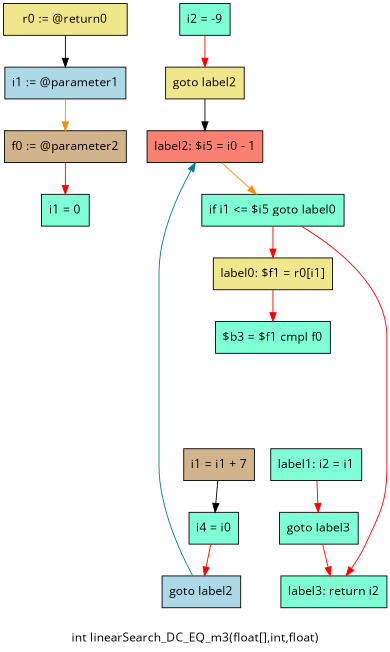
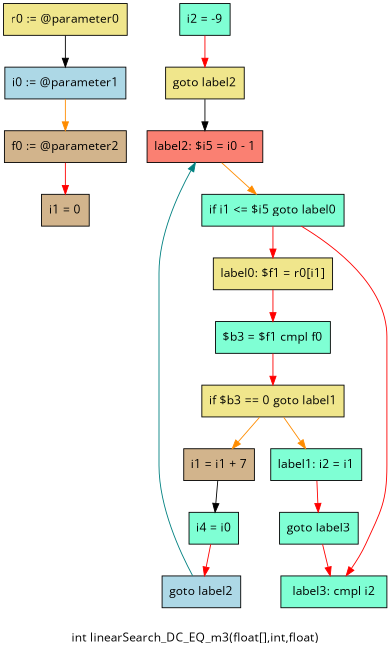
(65, 19) -> (65, 19)
(65, 83) -> (65, 83)
(65, 210) -> (65, 210)
none -> (273, 401)
(334, 592) -> (334, 592)
